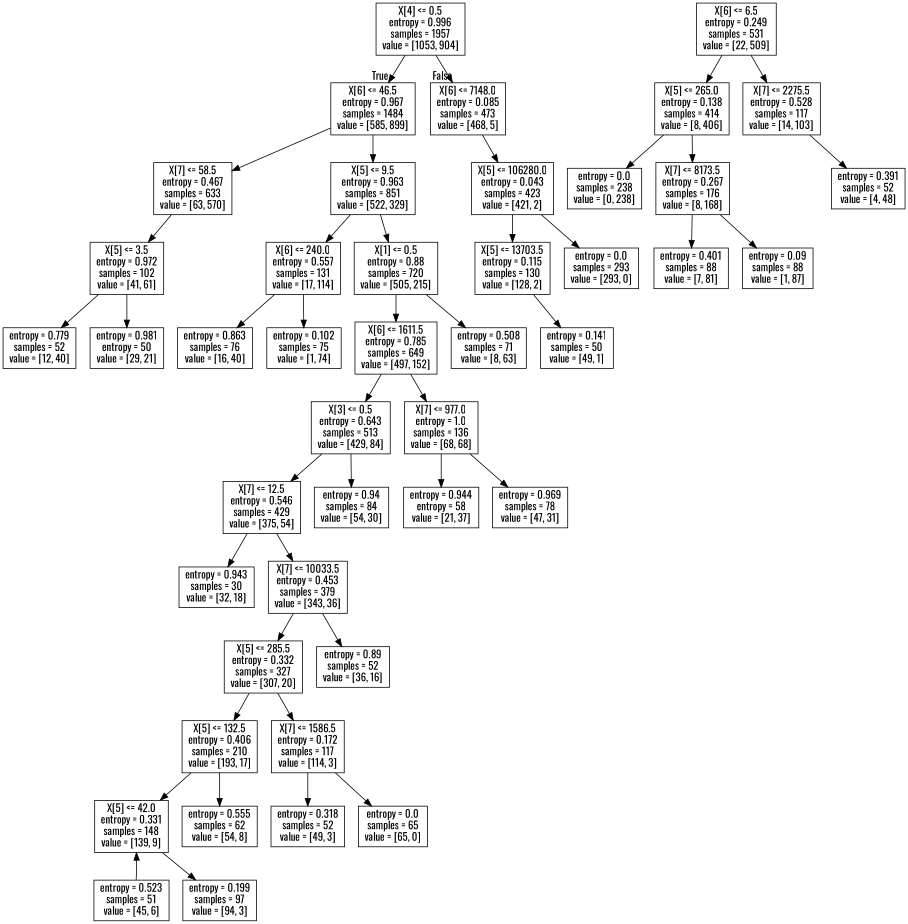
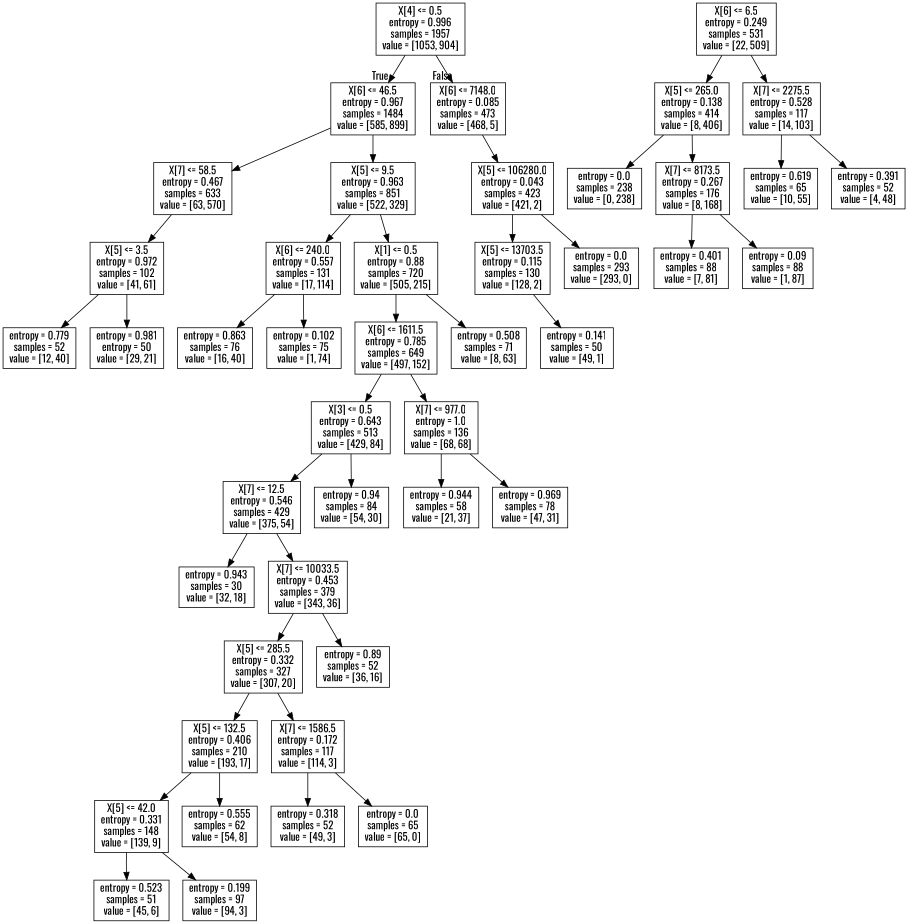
none -> (781, 189)
(441, 508) -> (441, 508)
(137, 870) -> (126, 862)
